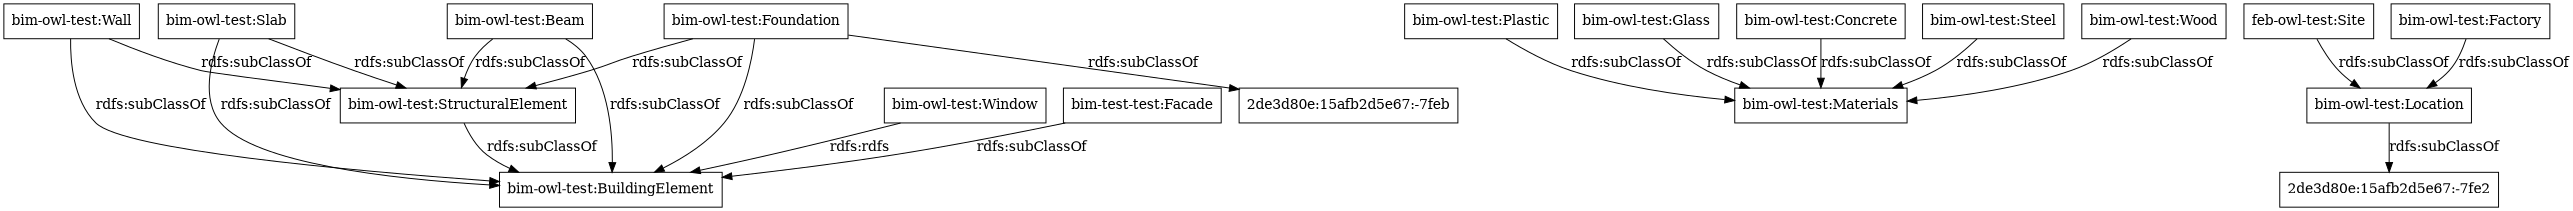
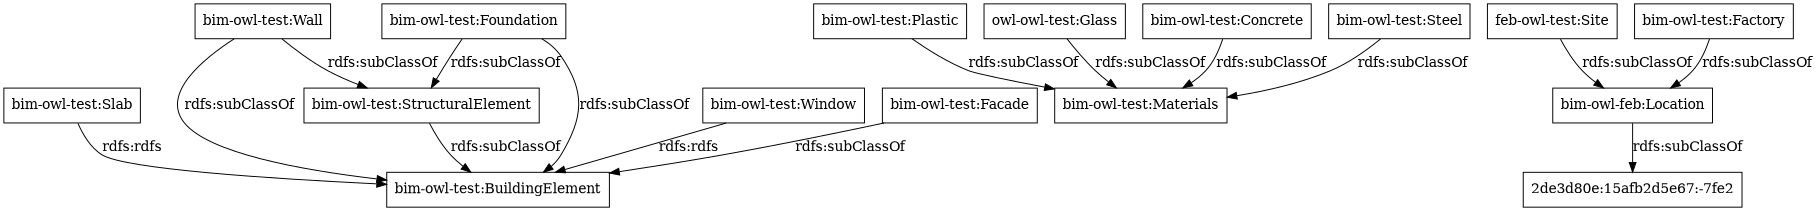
(520, 21) -> none
(1647, 21) -> (1055, 21)
(2154, 21) -> none
(332, 63) -> none
(276, 106) -> (132, 148)
(1142, 106) -> (960, 106)
(1349, 106) -> none
(2389, 106) -> (1633, 106)
